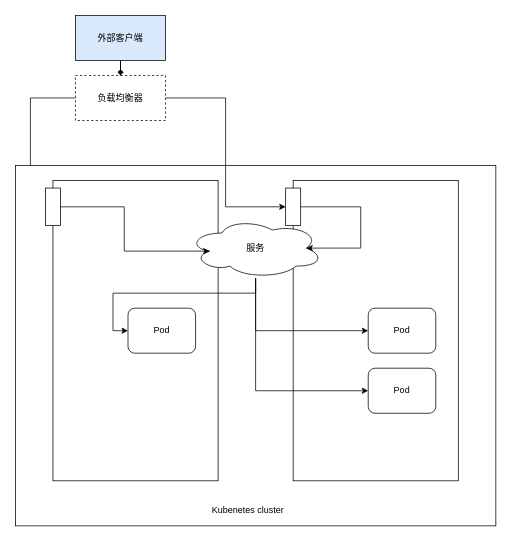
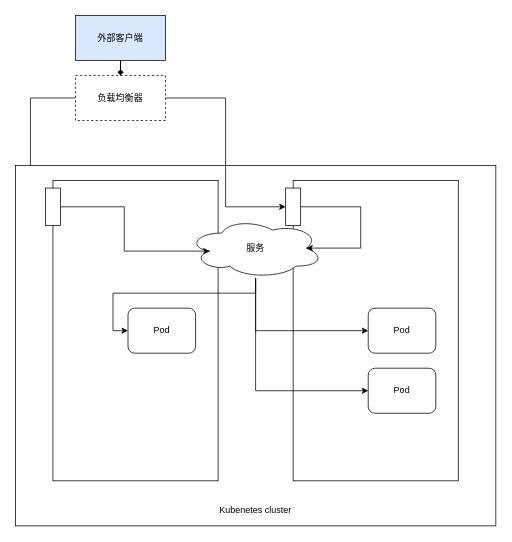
(248, 510) -> (255, 510)
